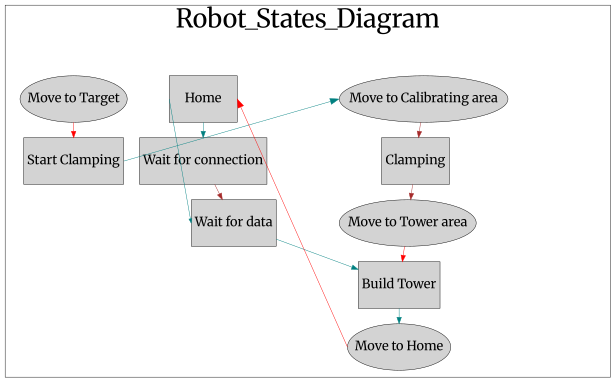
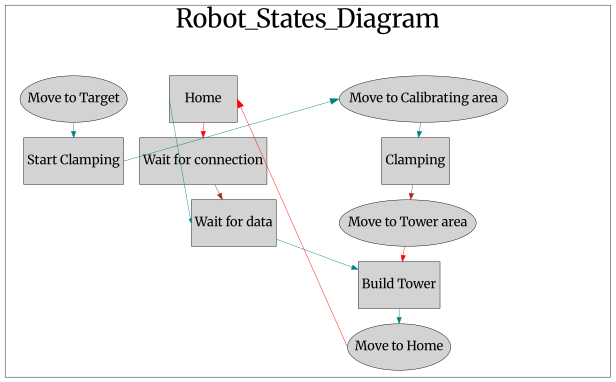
(74, 127) -> (74, 127)
(203, 127) -> (203, 127)
(420, 127) -> (420, 127)
